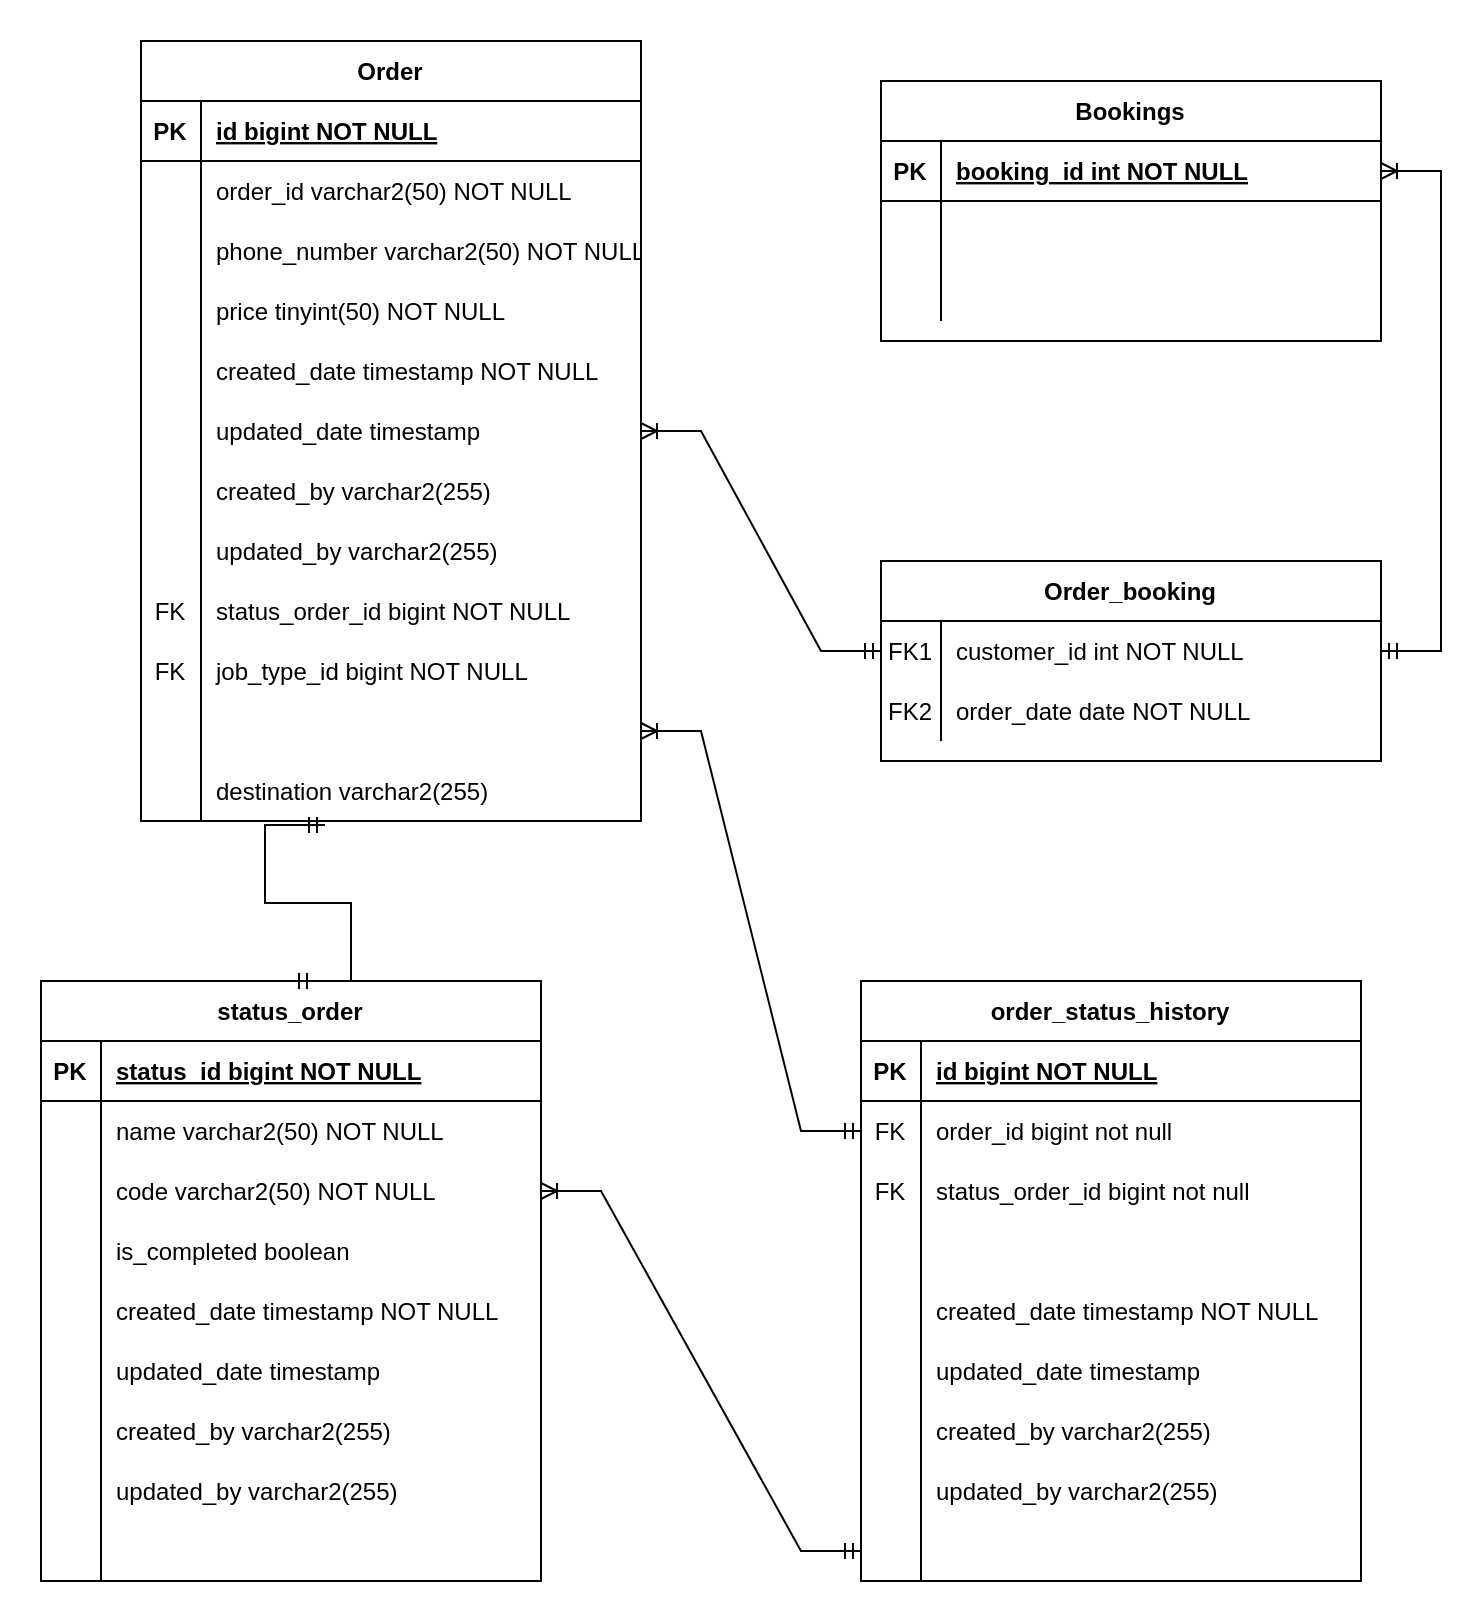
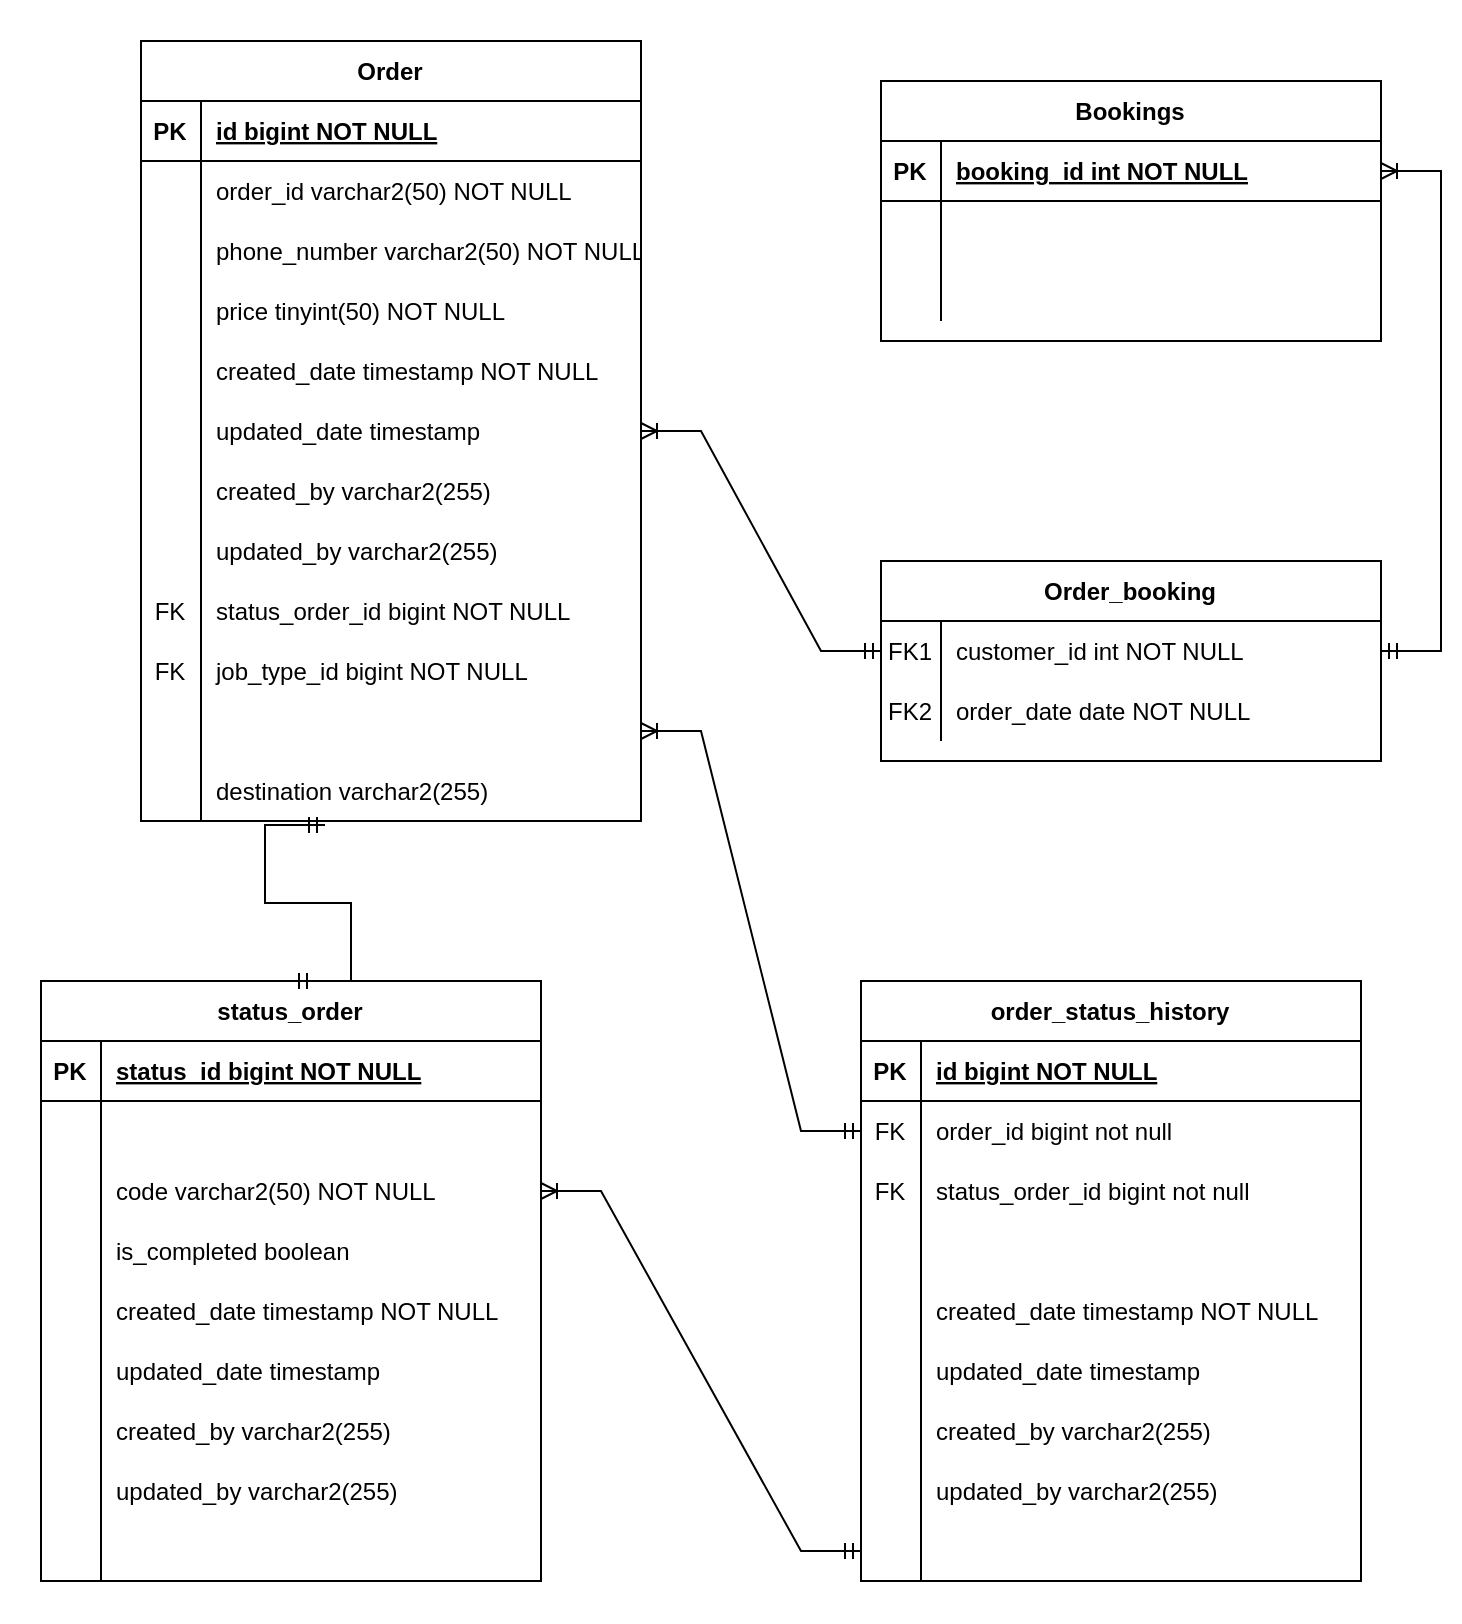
(321, 1131) -> none
